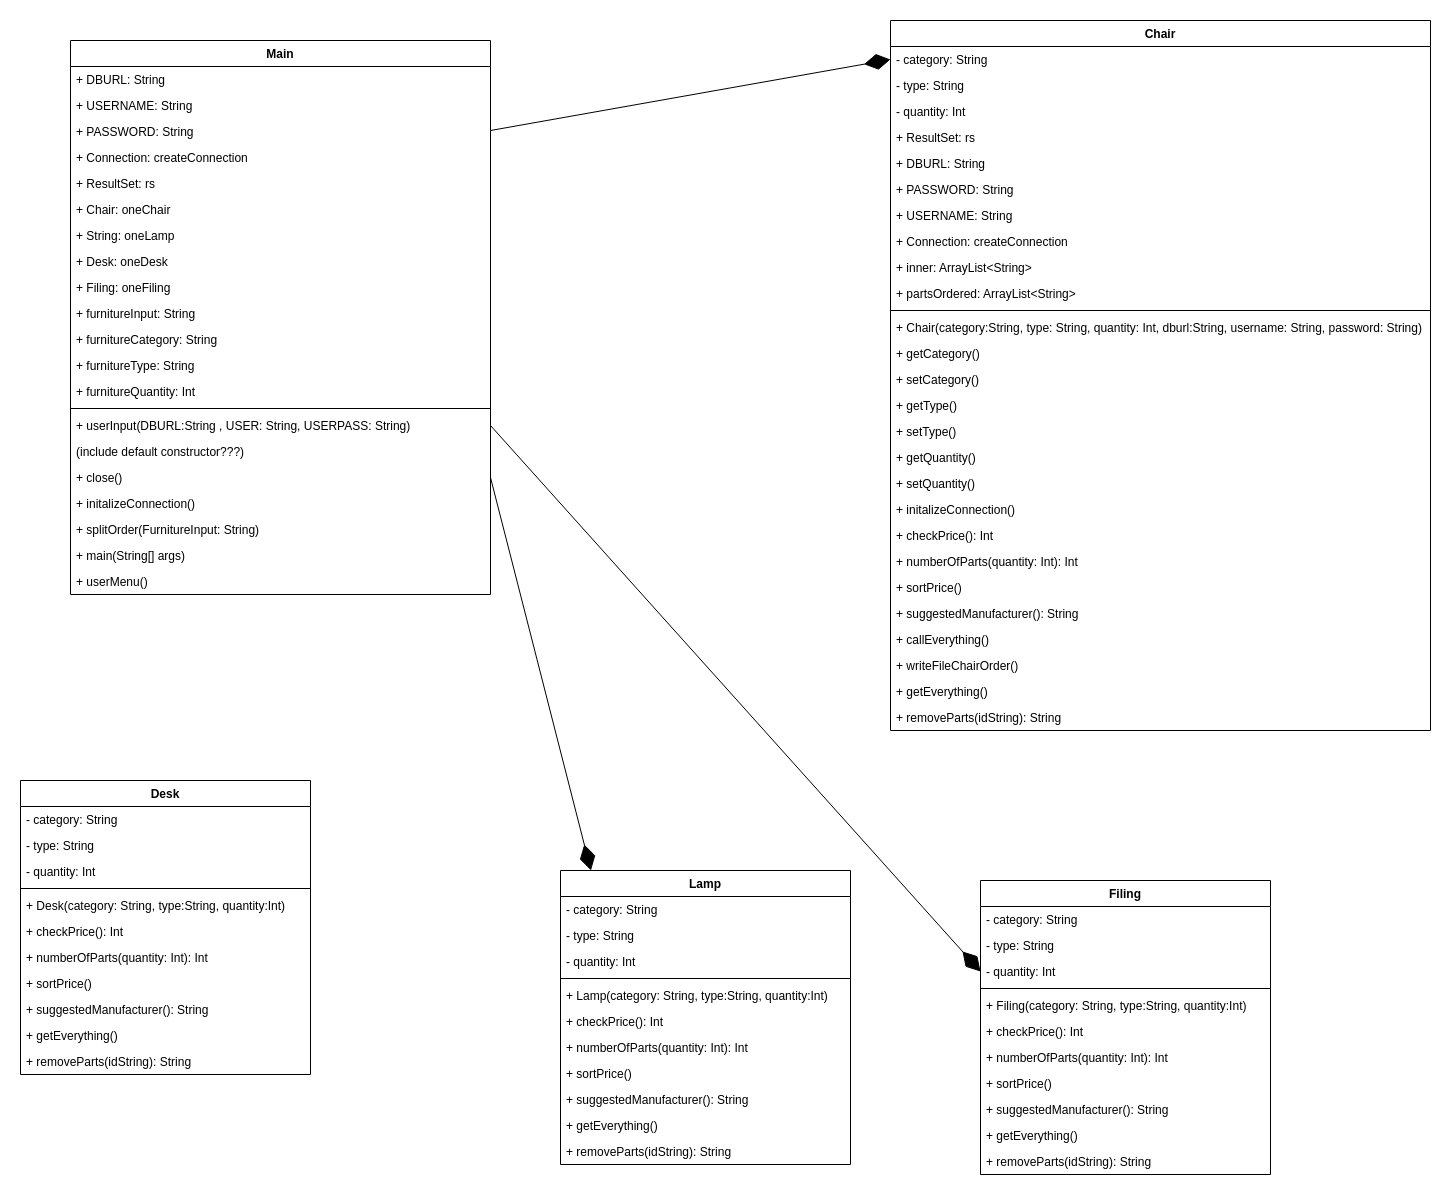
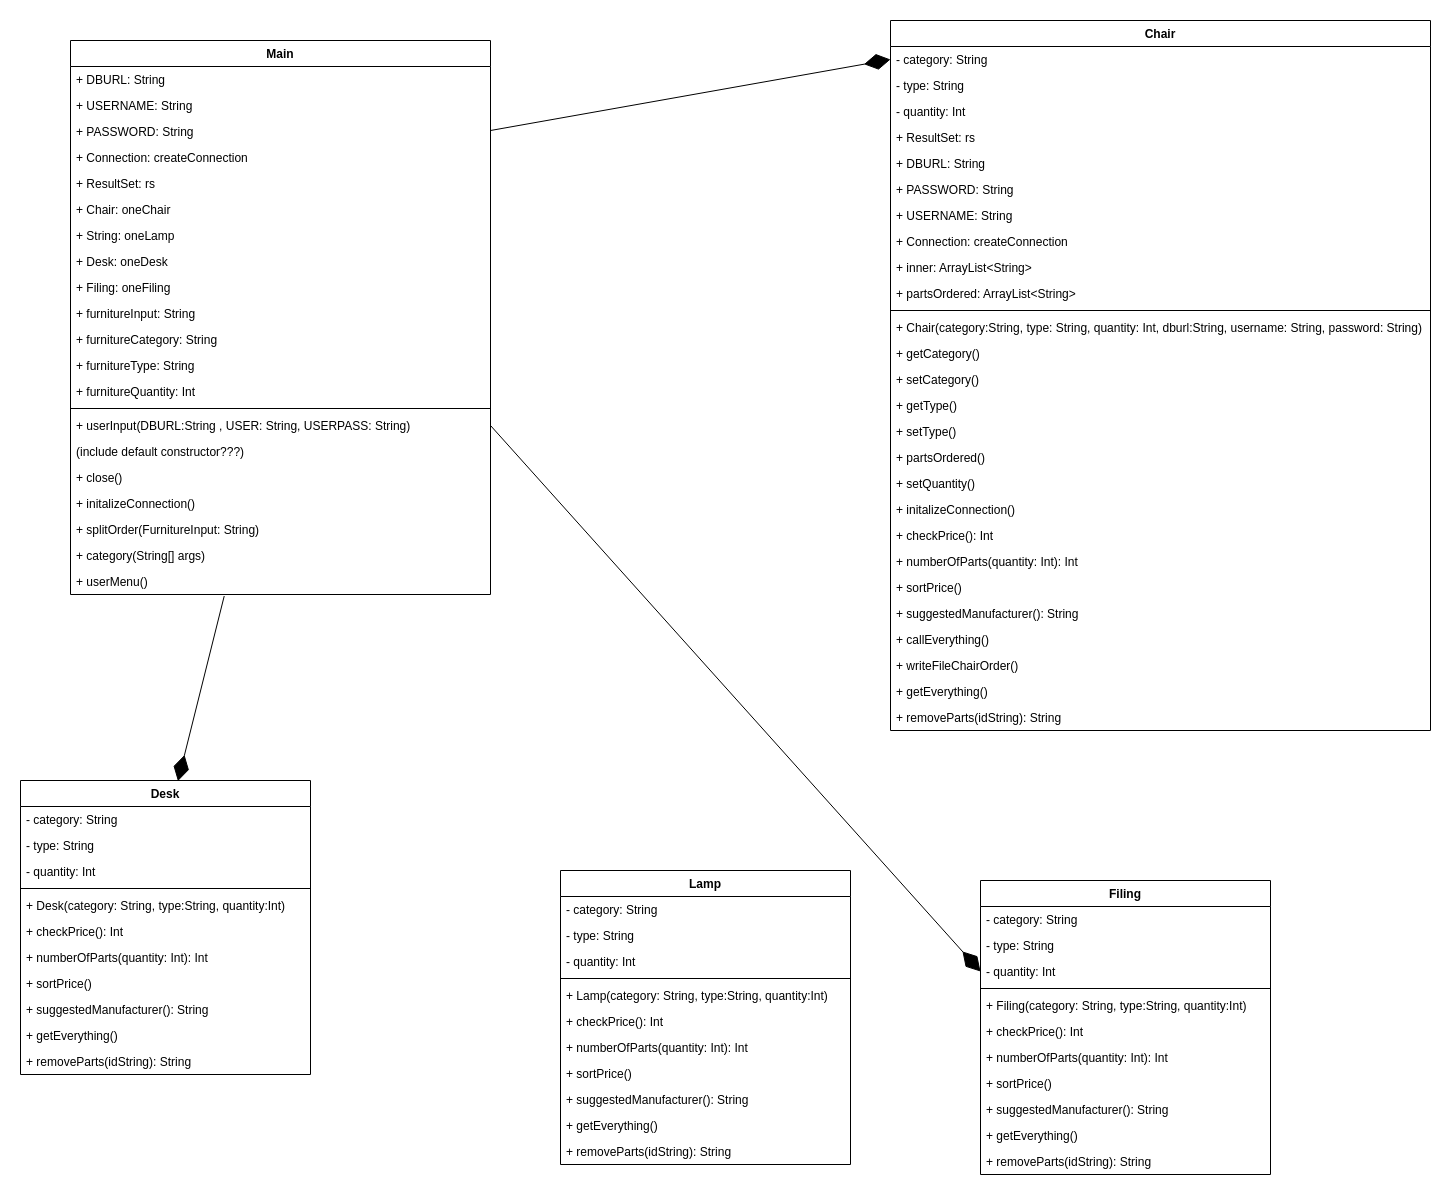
(943, 458) -> (948, 458)
(140, 556) -> (155, 556)
(538, 664) -> none
none -> (204, 676)
